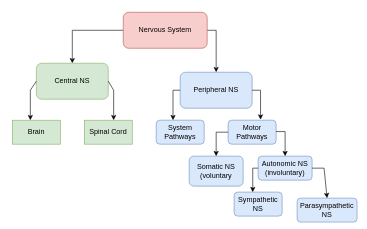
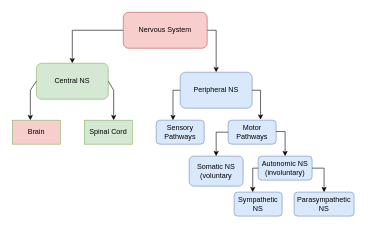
(36, 132) -> (36, 132)
(180, 132) -> (180, 132)
(327, 210) -> (324, 204)
